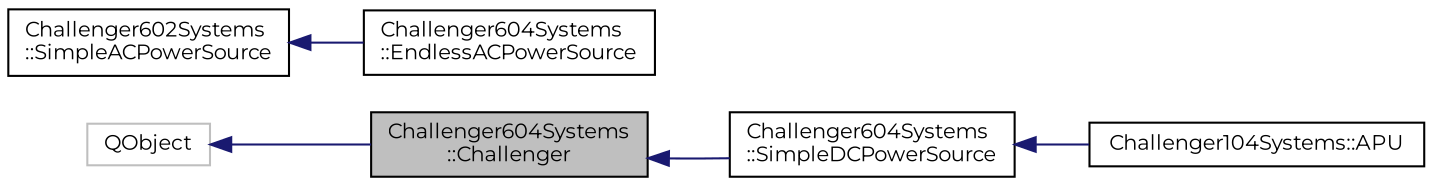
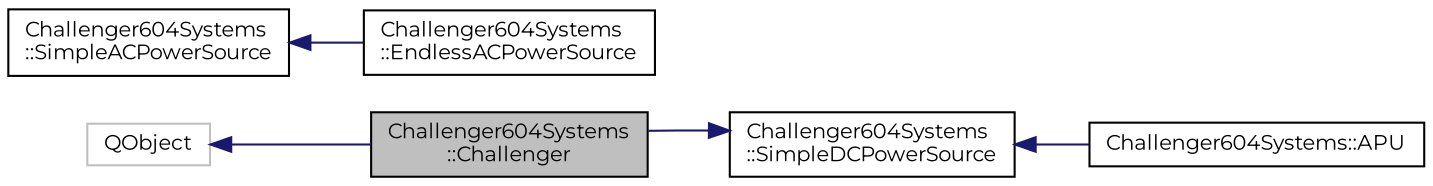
(149, 43) -> (149, 43)
(1257, 145) -> (1257, 145)
(699, 159) -> (678, 130)
